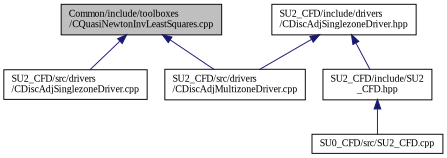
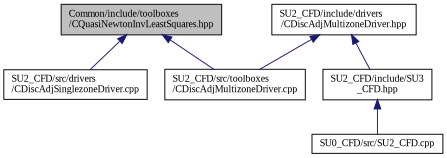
(141, 20) -> (141, 20)
(344, 20) -> (344, 20)
(235, 85) -> (235, 85)
(377, 85) -> (377, 85)
